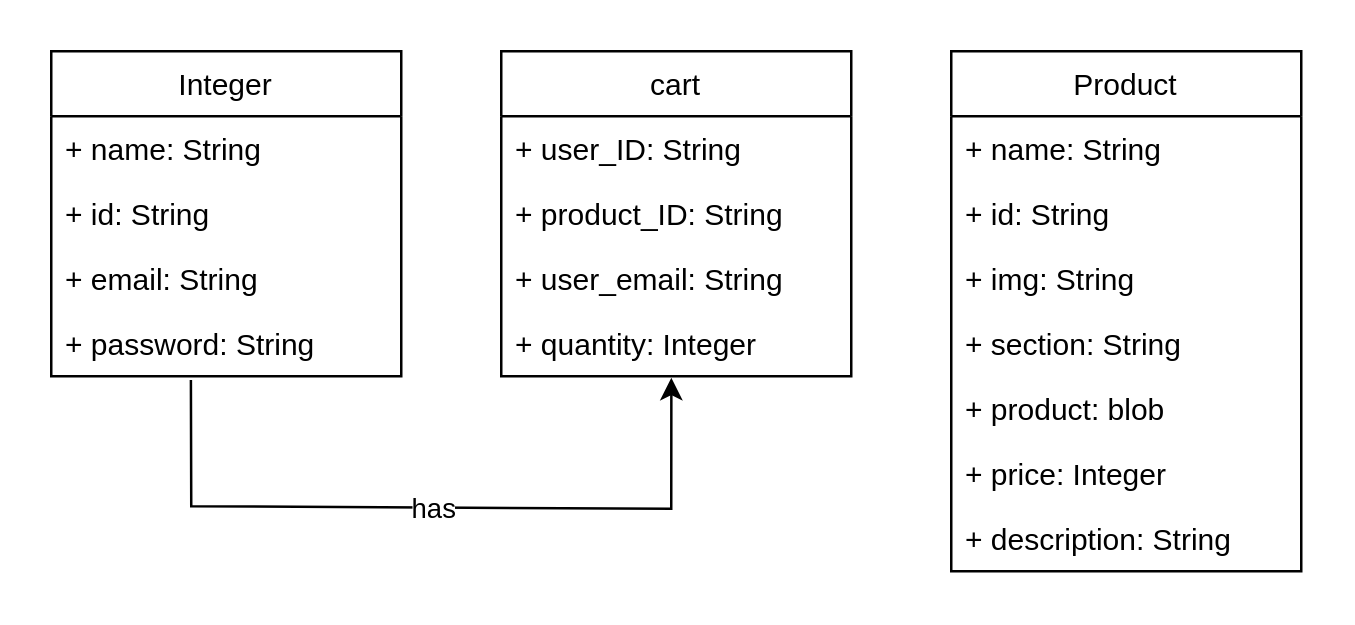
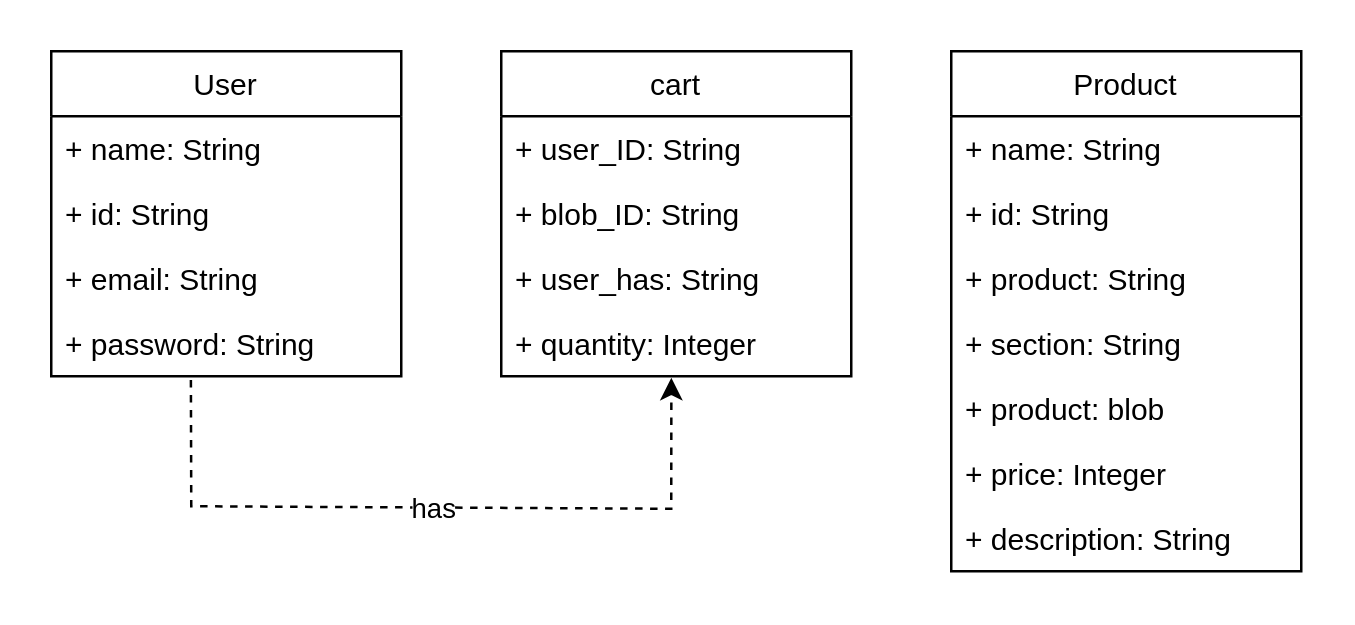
(225, 85) -> (225, 85)
(667, 215) -> (638, 215)
(660, 280) -> (651, 280)
(1055, 280) -> (1092, 280)
(241, 507) -> (241, 507)
